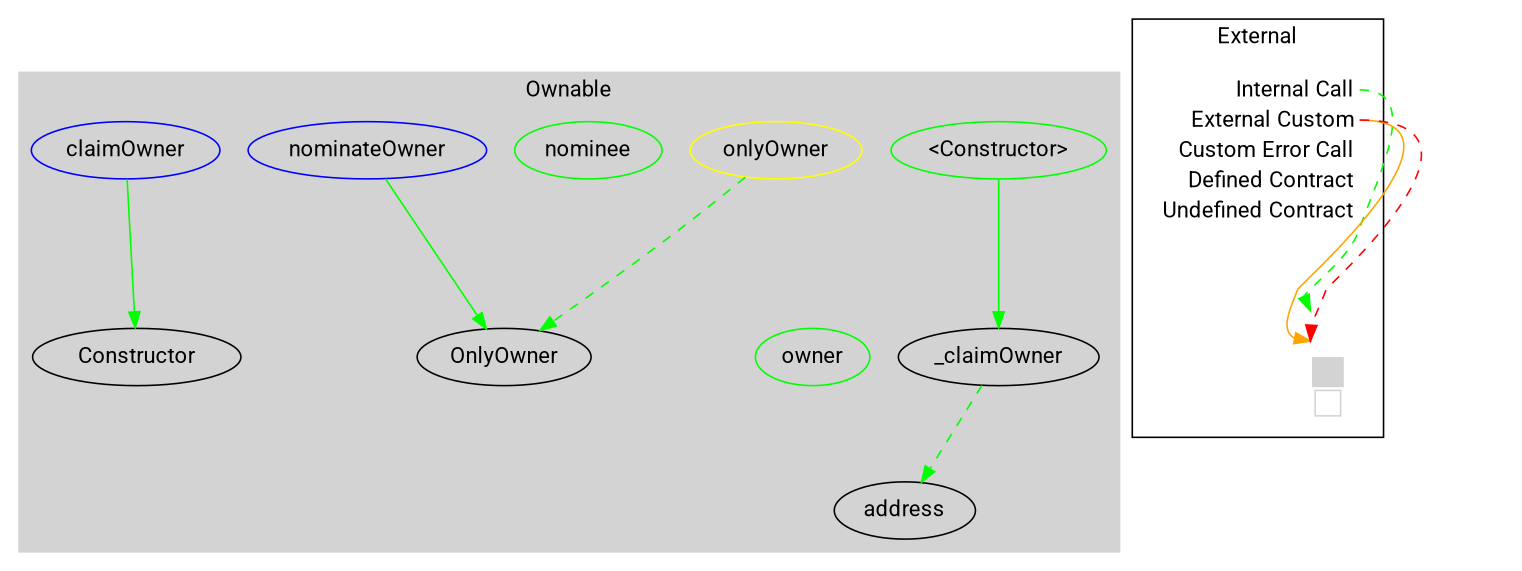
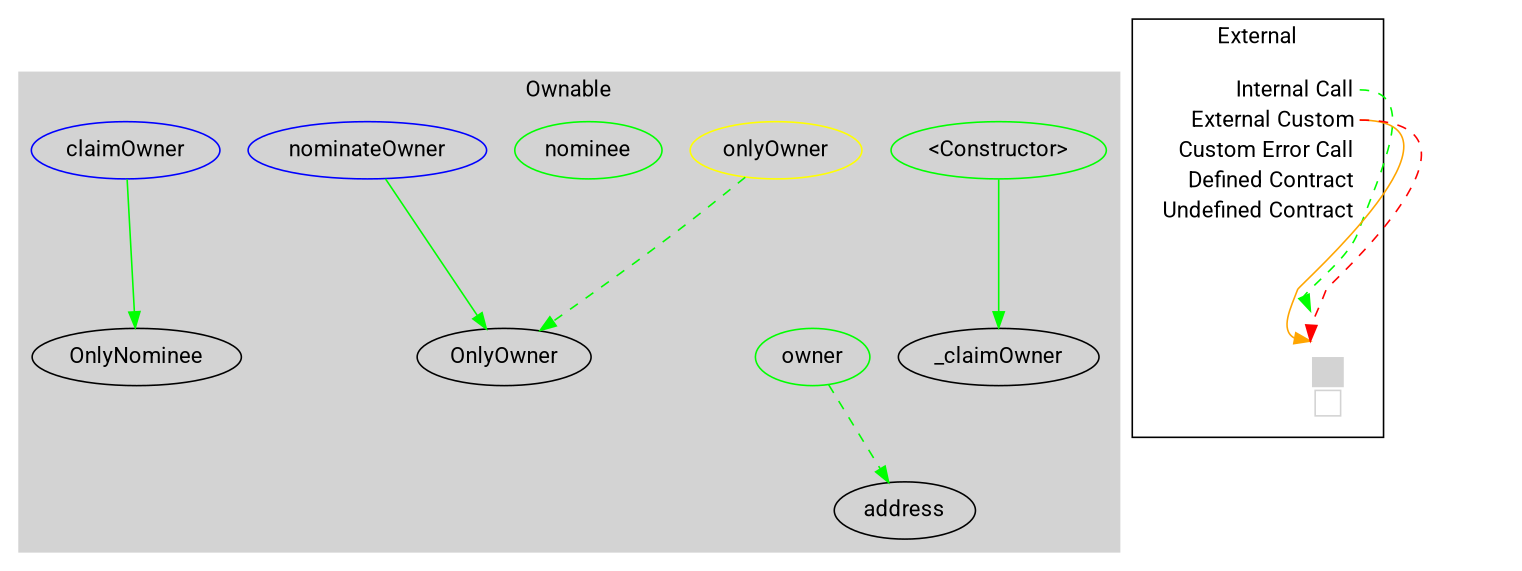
(137, 357) -> (137, 357)
(956, 427) -> (854, 427)
